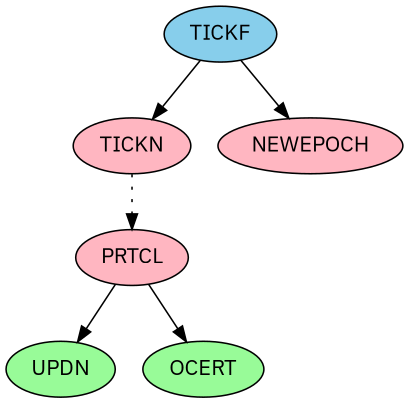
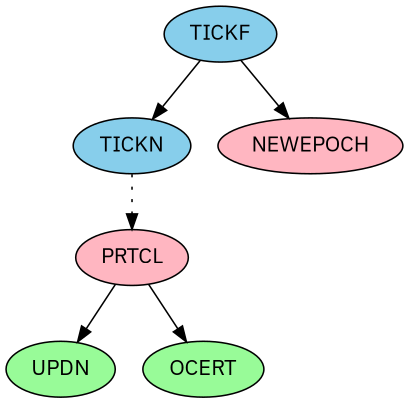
(132, 146) -> (132, 146)
